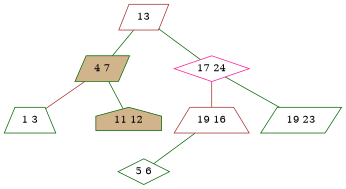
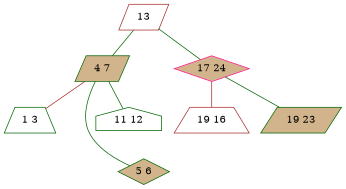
(212, 69) -> (212, 69)
(129, 120) -> (129, 120)
(301, 120) -> (301, 120)
(174, 148) -> (89, 133)
(144, 172) -> (144, 172)
